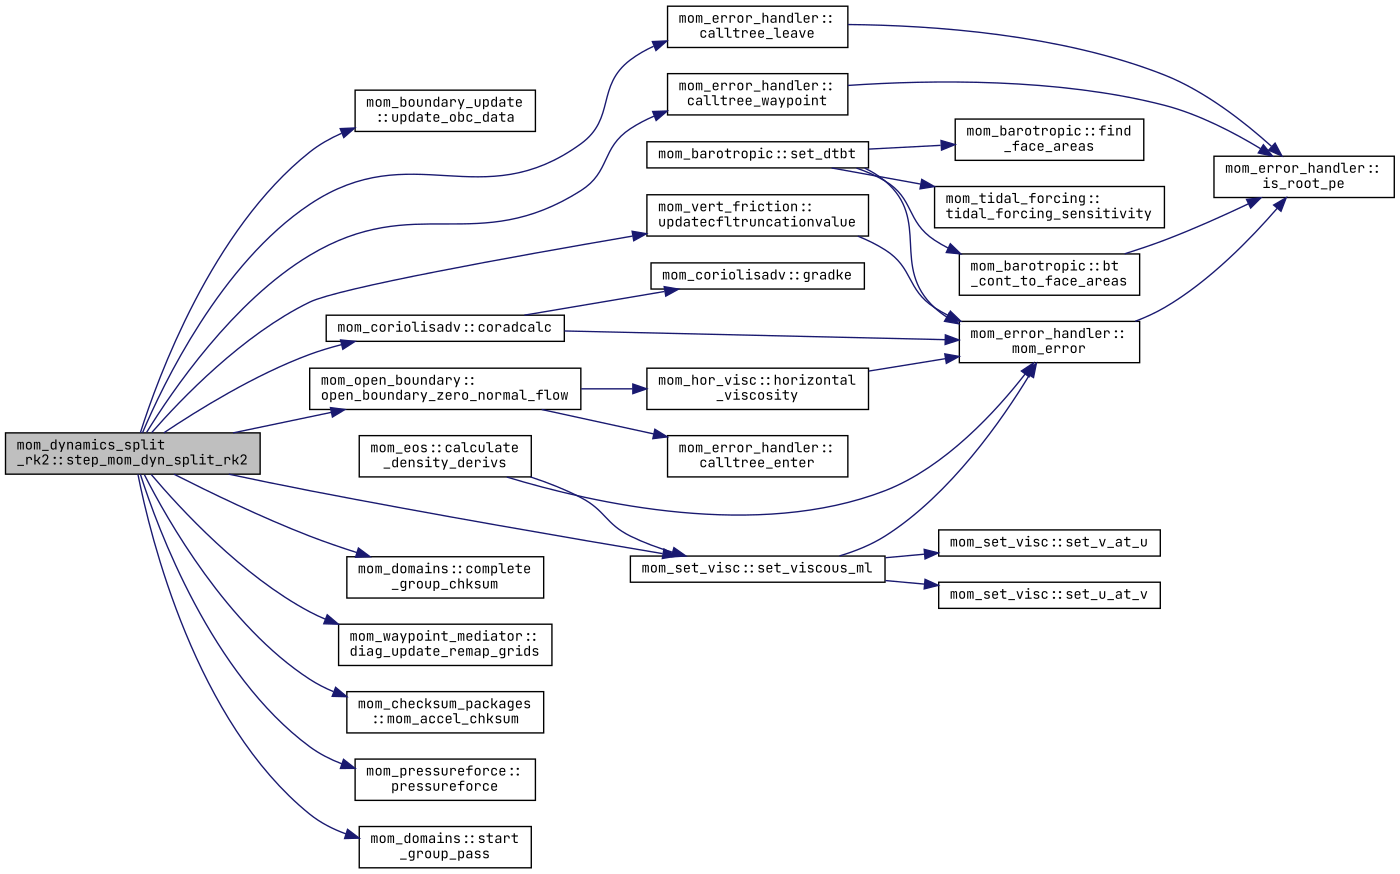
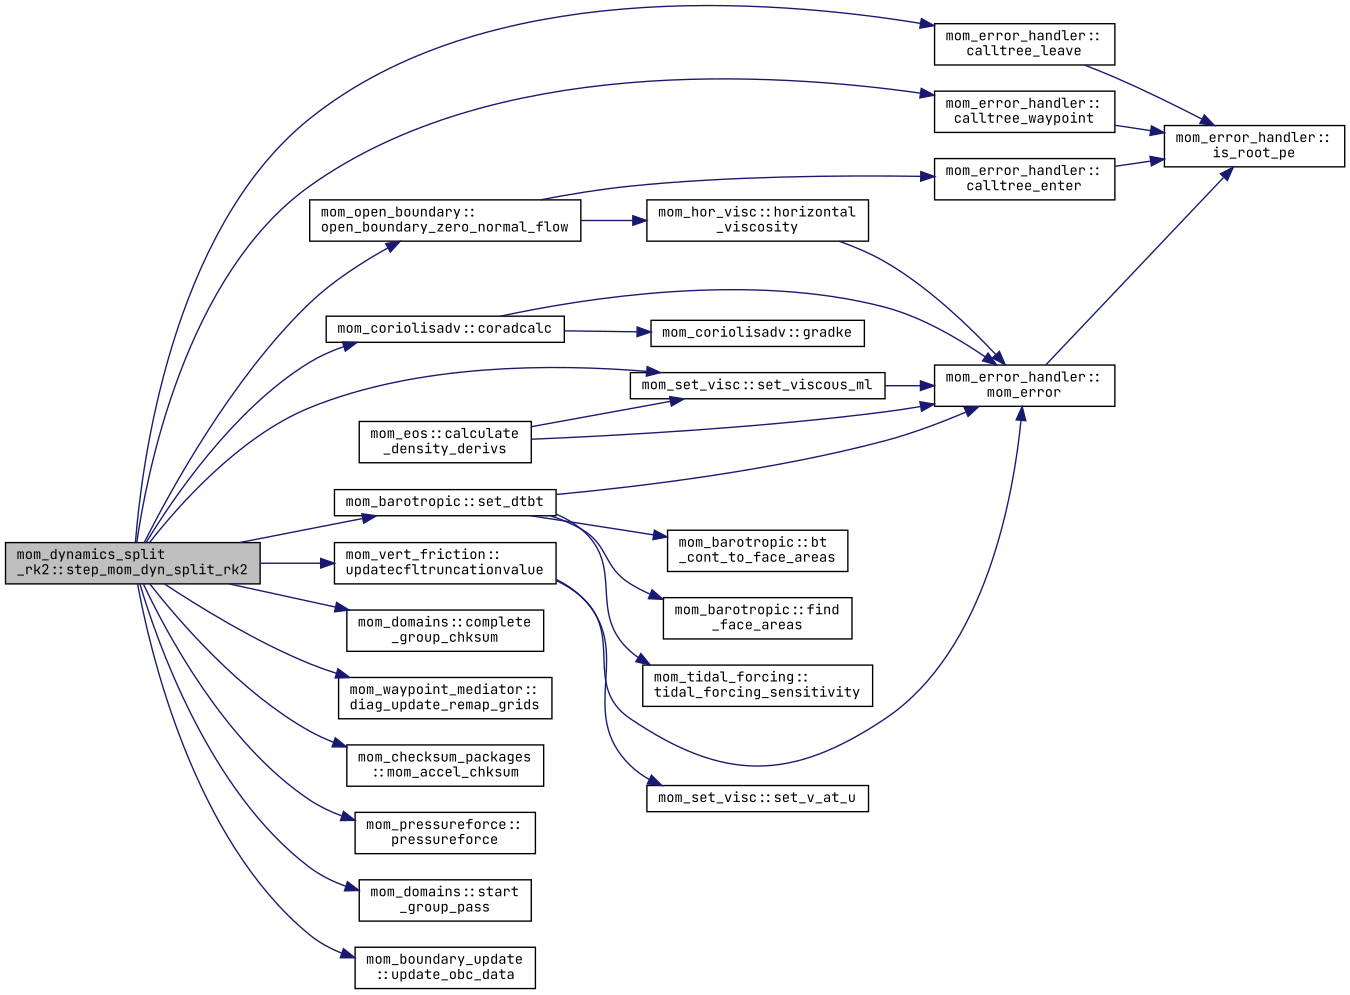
(1187, 231) -> (1133, 164)
none -> (301, 531)
(905, 556) -> (605, 707)
(1049, 595) -> none
